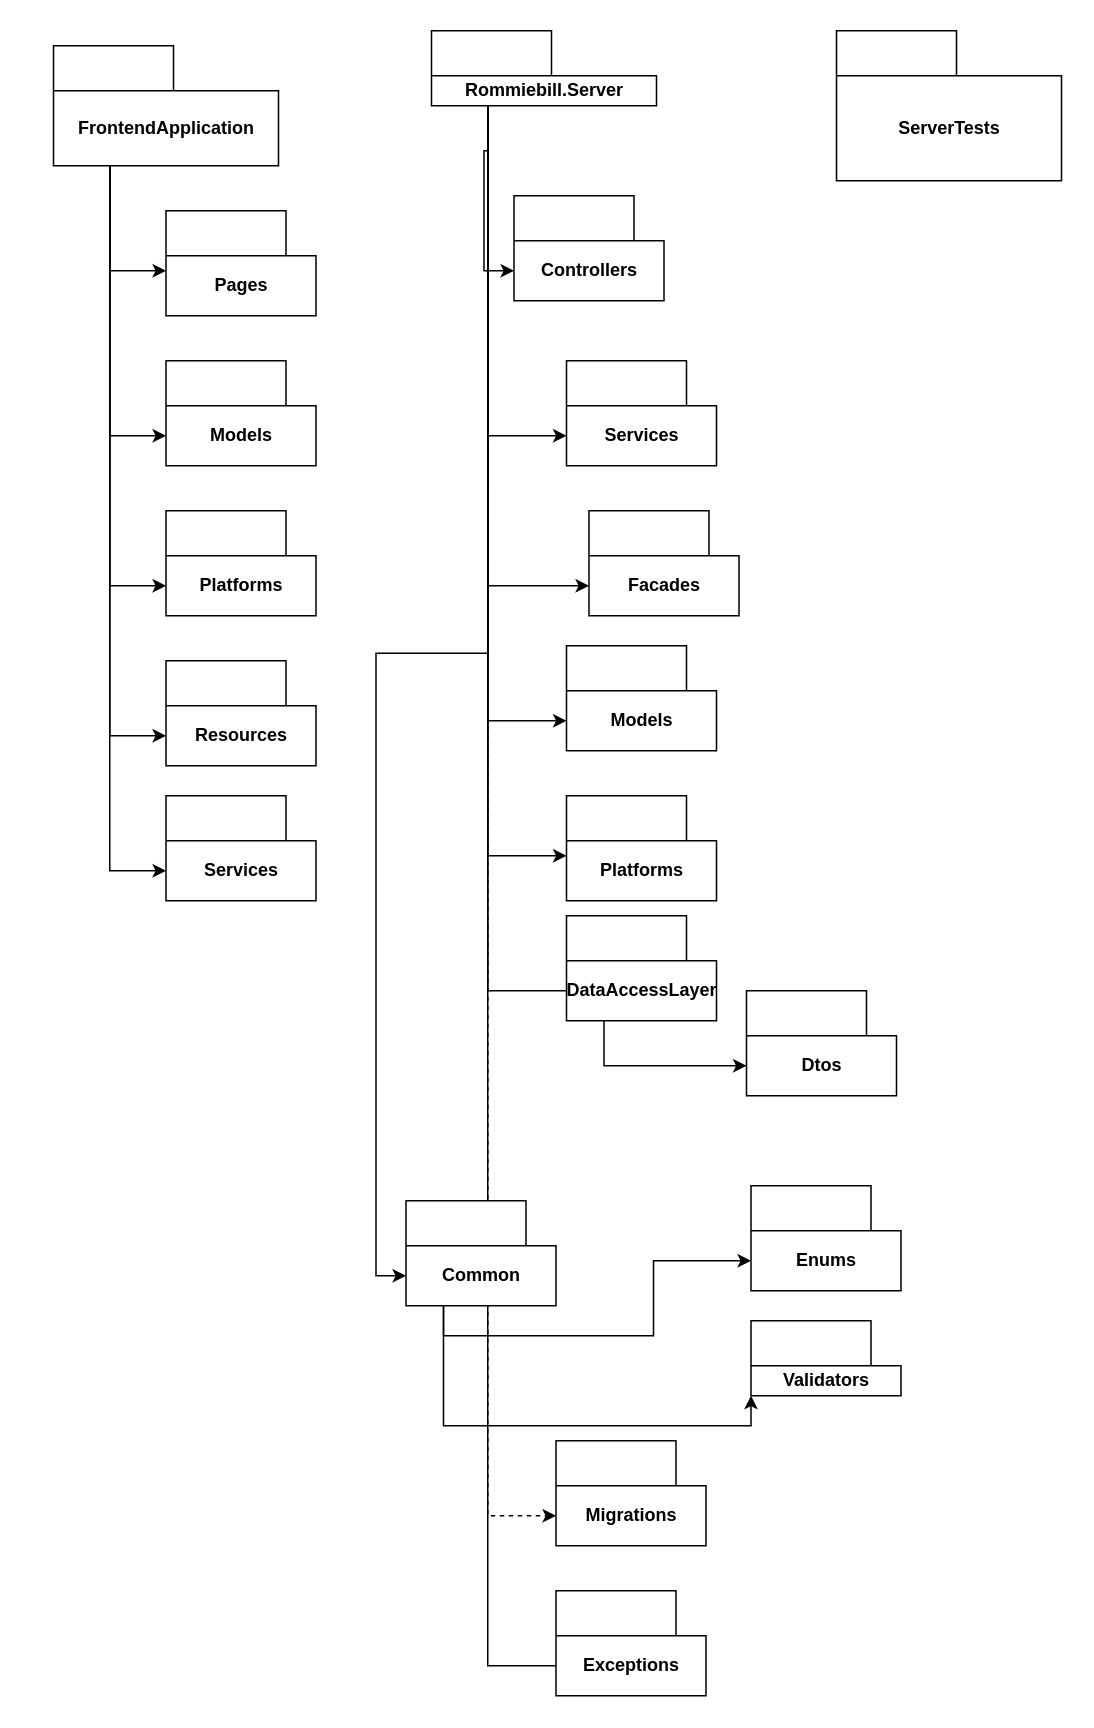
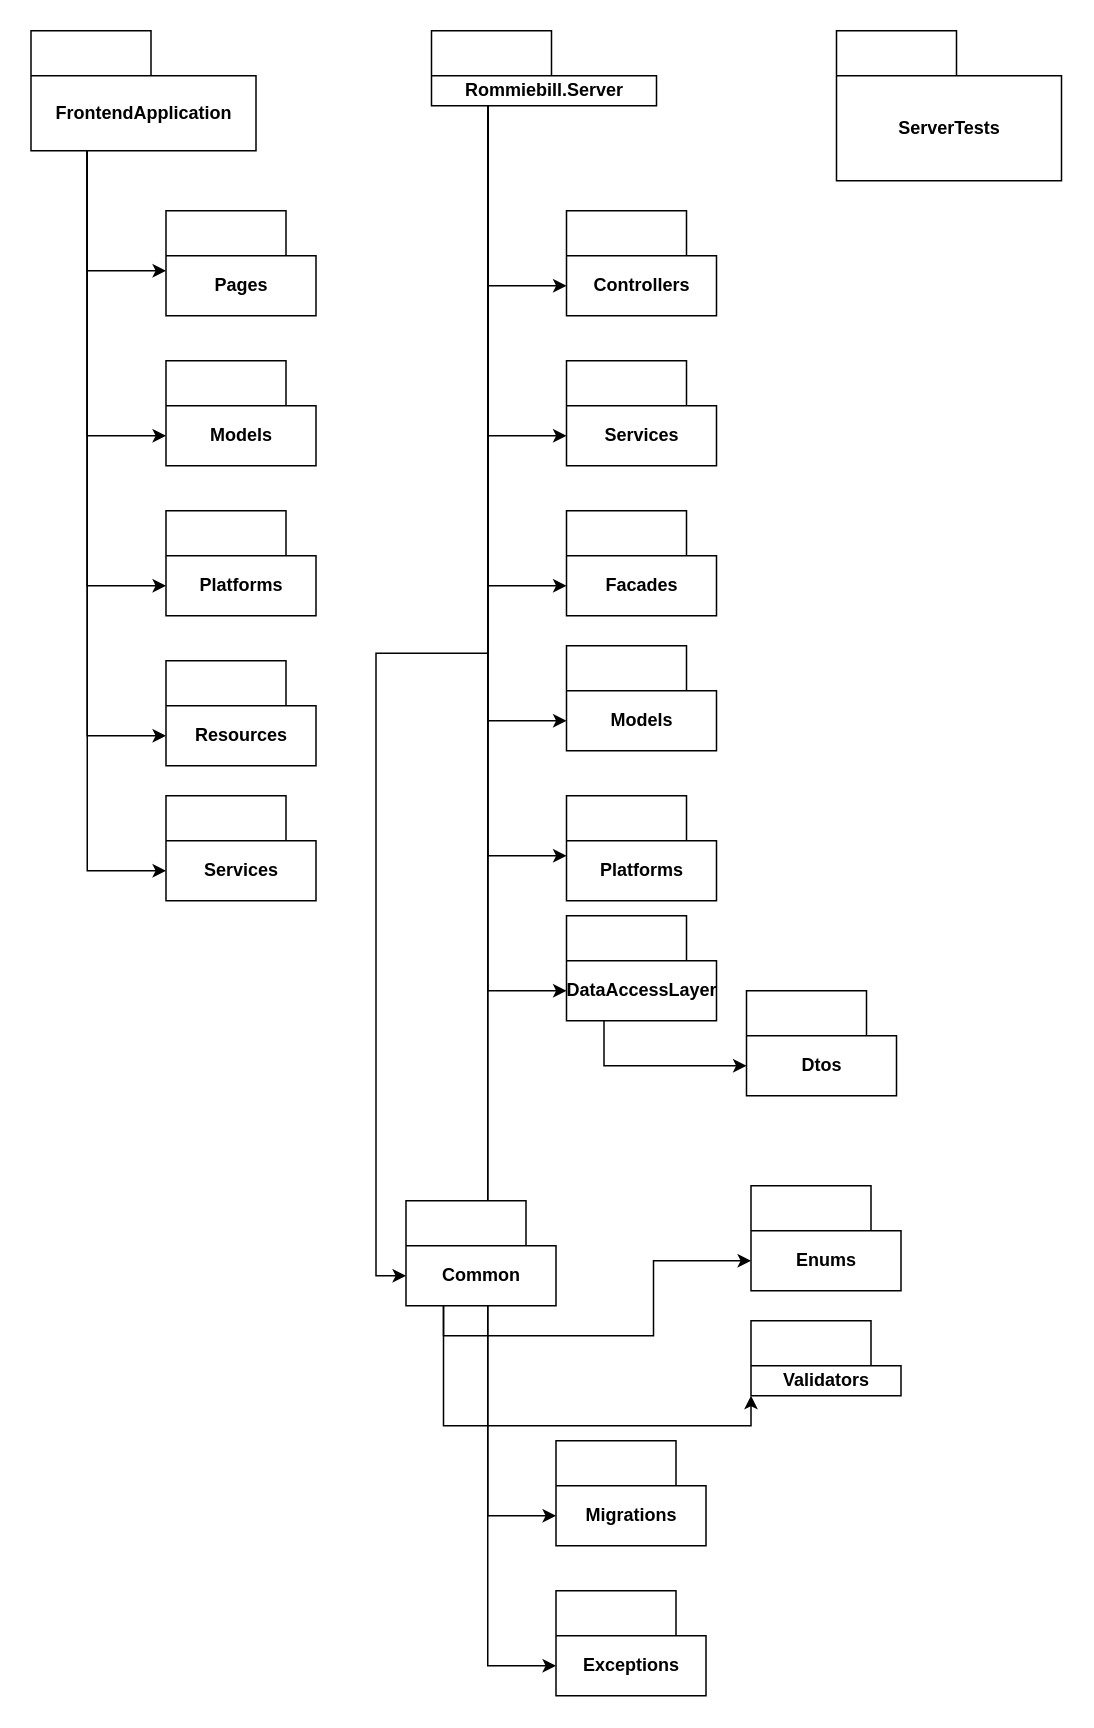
(166, 106) -> (143, 91)
(589, 248) -> (641, 263)
(664, 563) -> (641, 563)
(559, 991) -> (555, 991)
(518, 1516) -> (518, 1516)
(548, 1666) -> (544, 1666)
